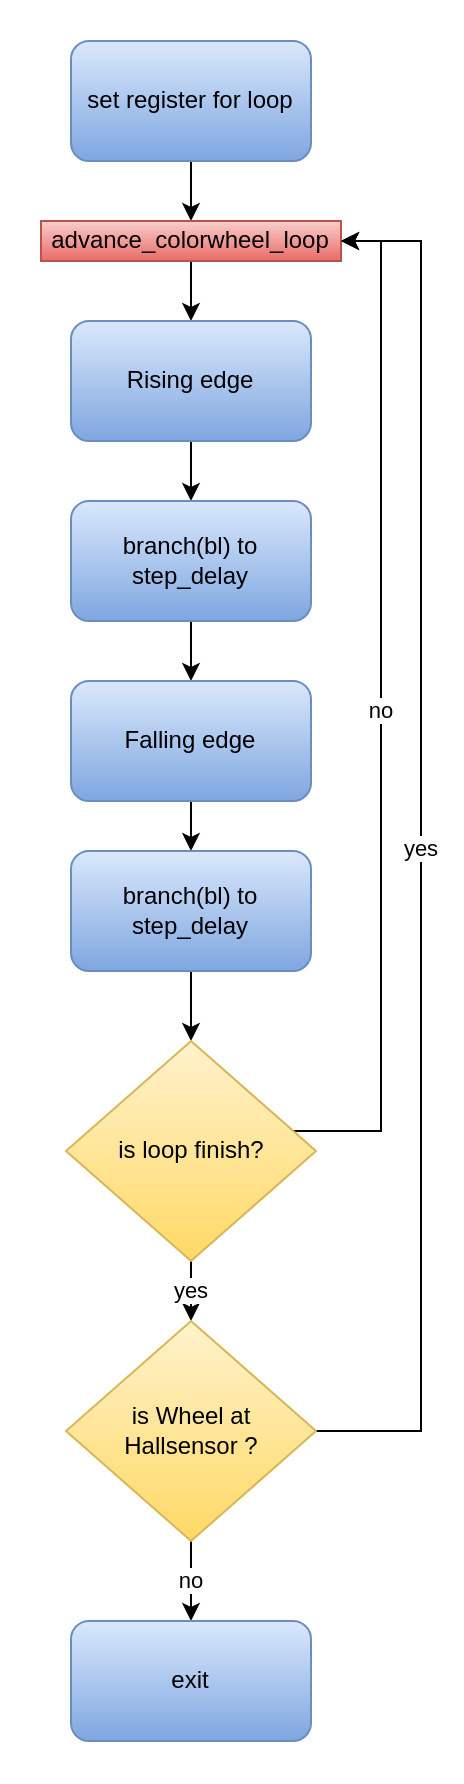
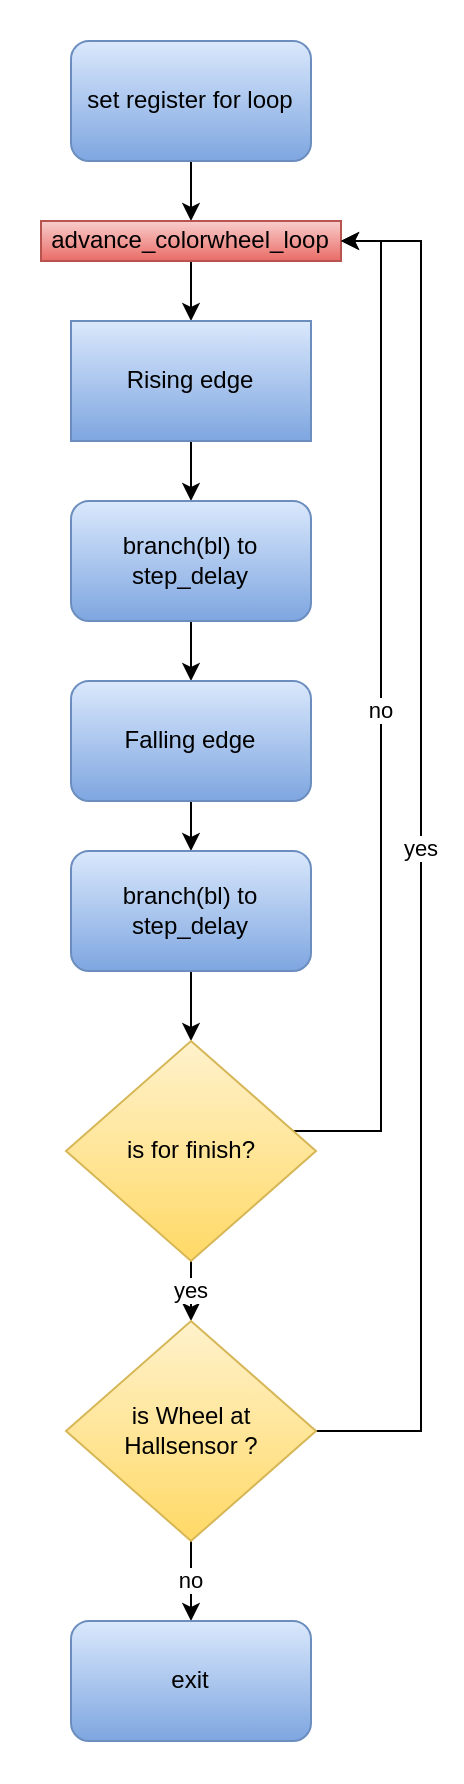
(191, 381) -> (191, 381)
(192, 1151) -> (192, 1151)
